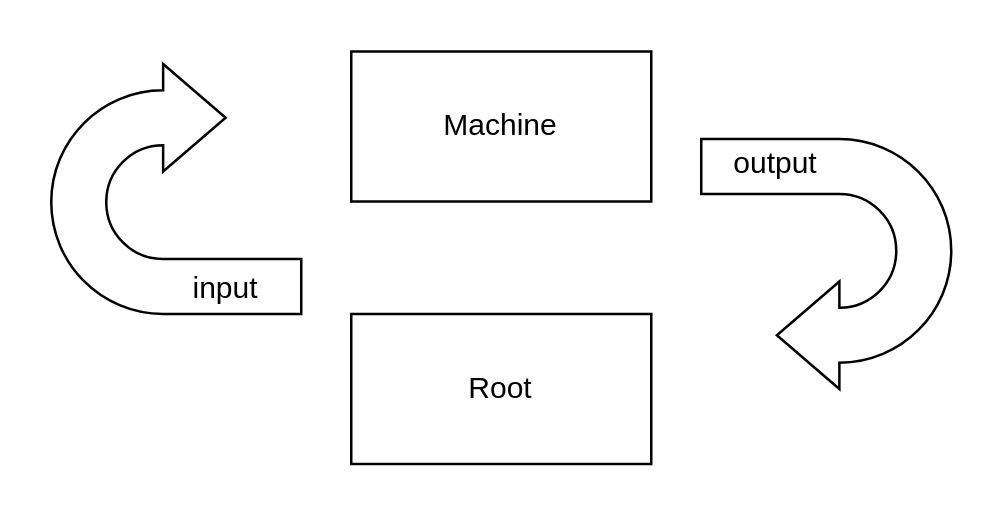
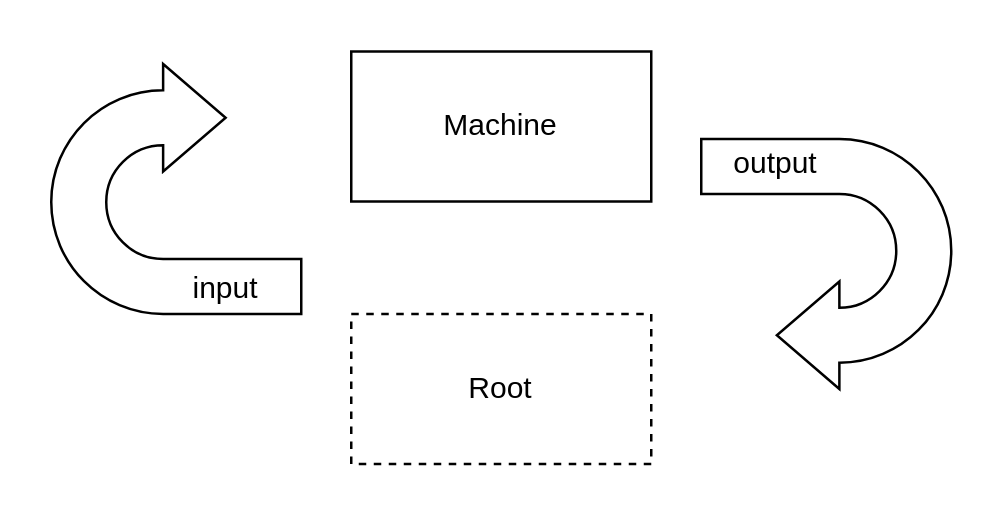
(501, 389) -> (501, 389)
